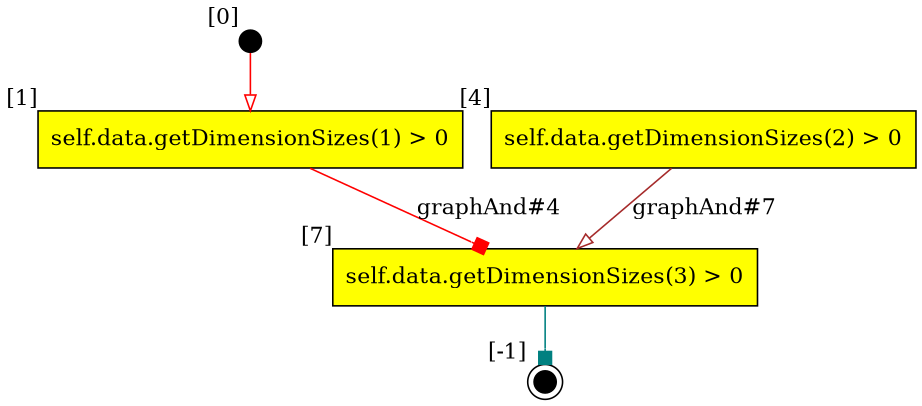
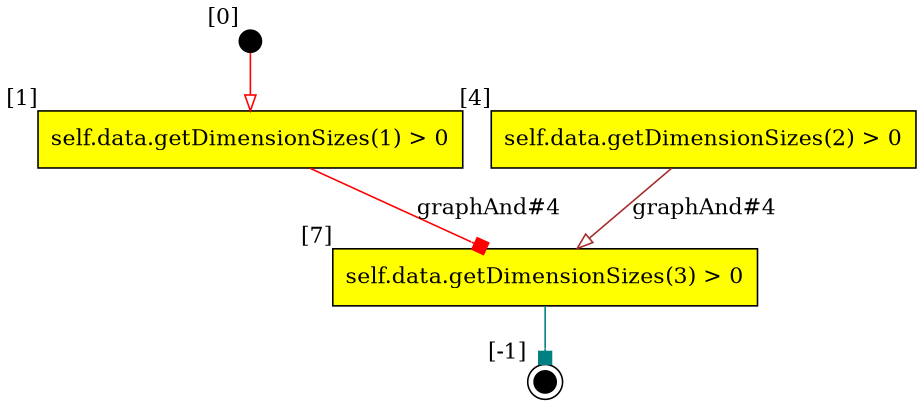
(704, 208) -> (704, 208)
